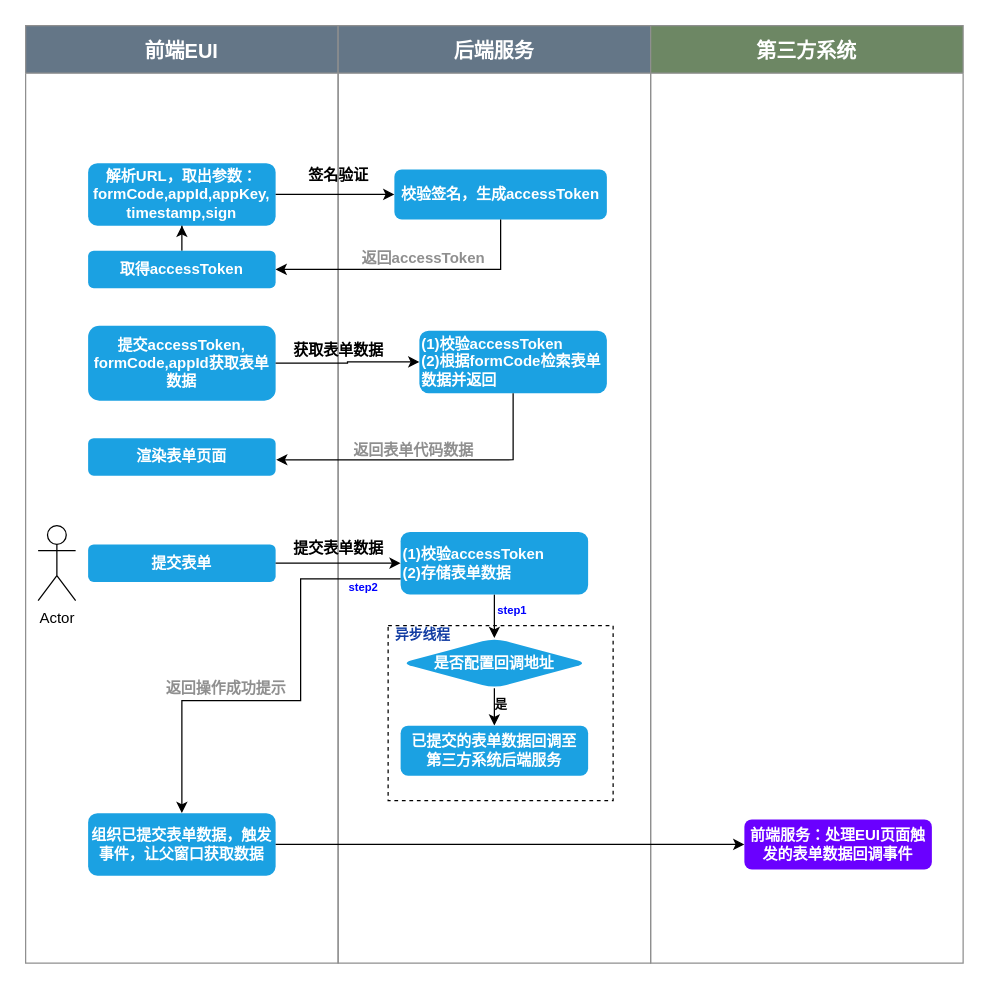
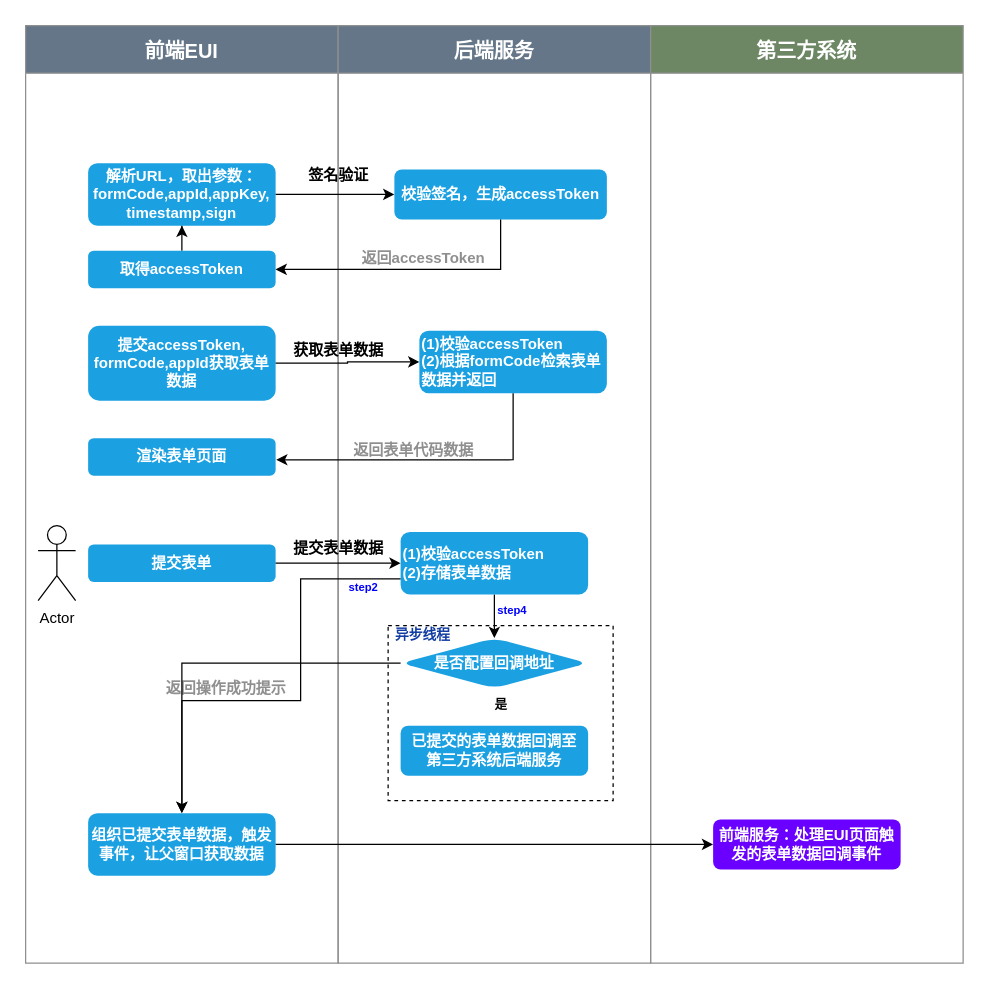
(513, 611) -> (513, 611)
(494, 711) -> (274, 663)
(838, 844) -> (807, 844)
